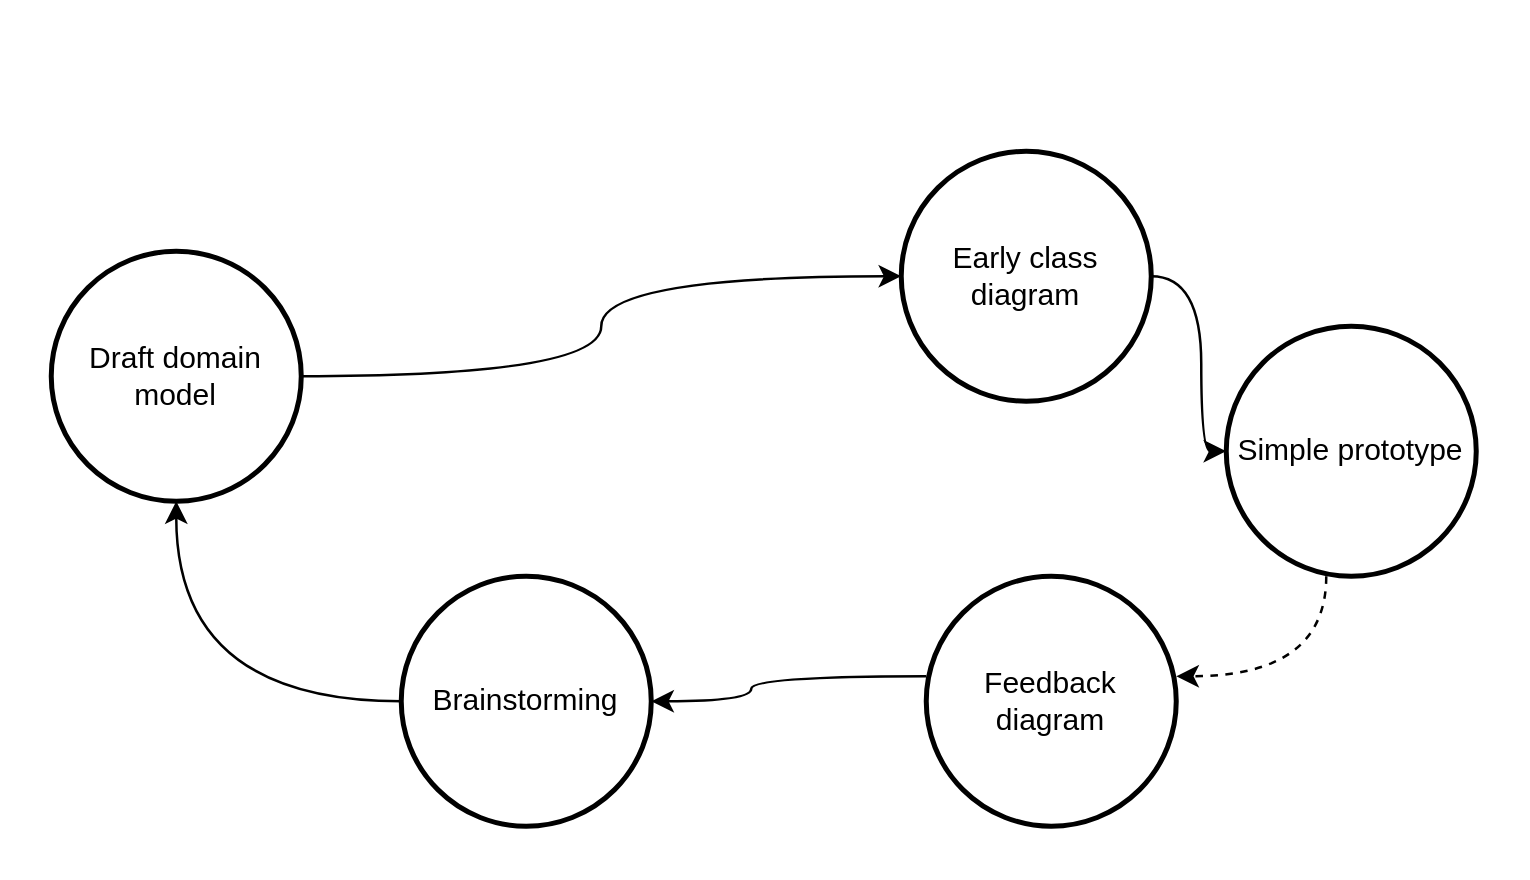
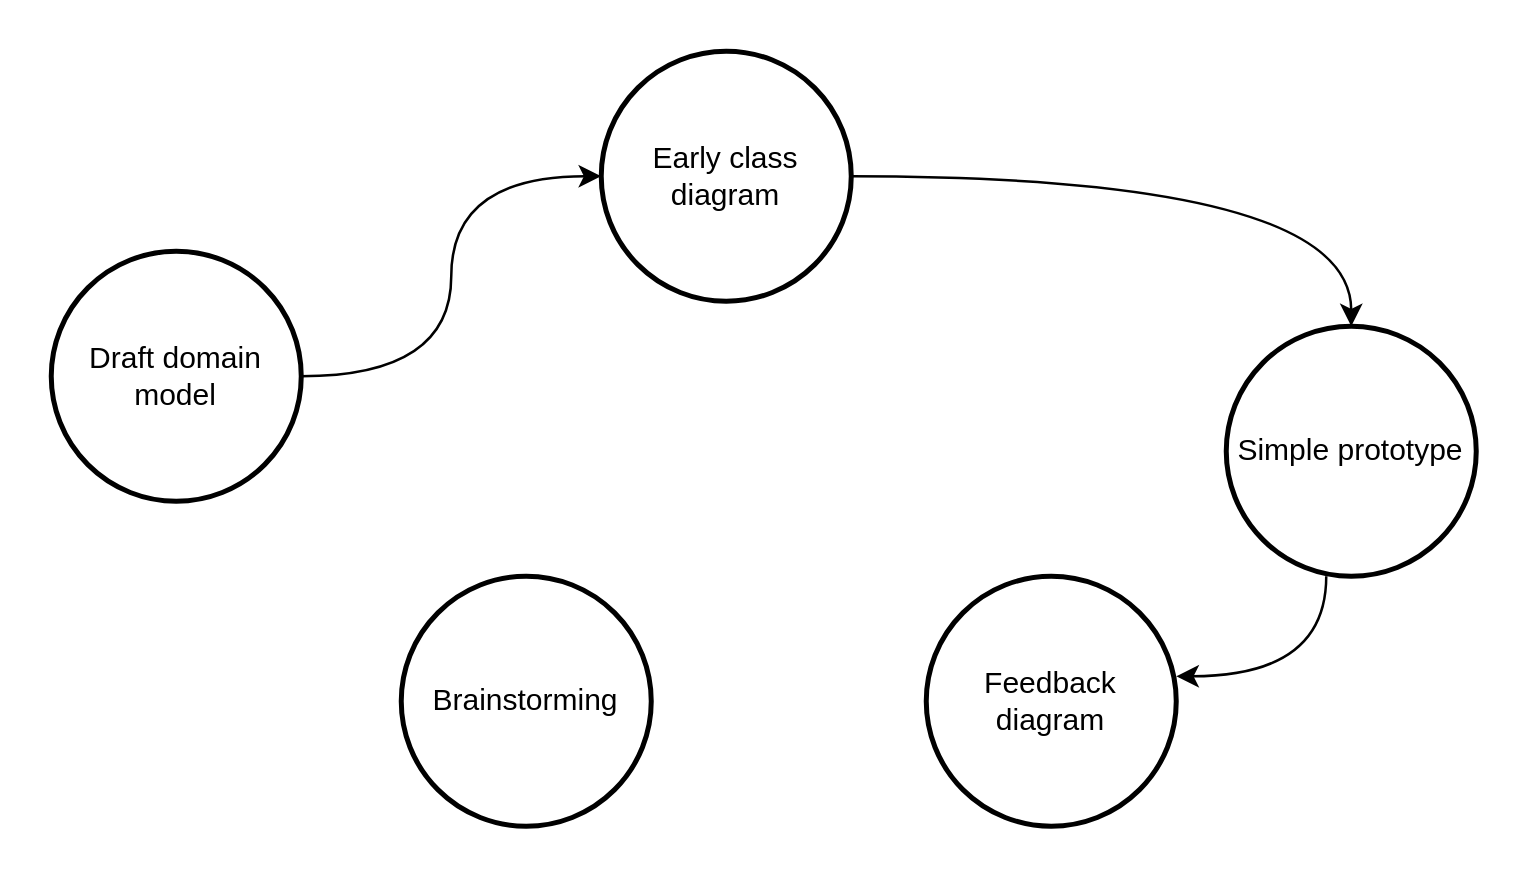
(1026, 276) -> (726, 176)
(1282, 658) -> (1282, 658)
(242, 662) -> none
(798, 679) -> none
